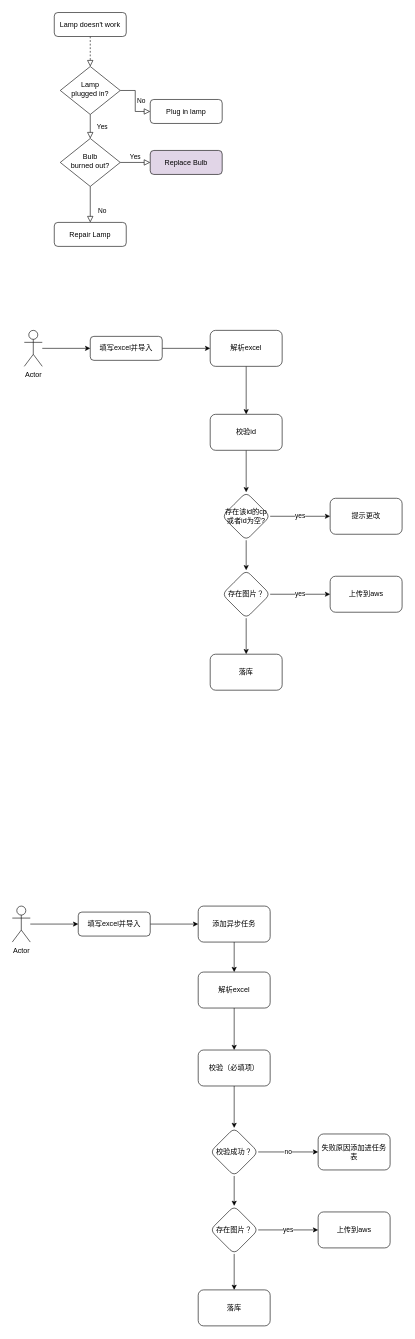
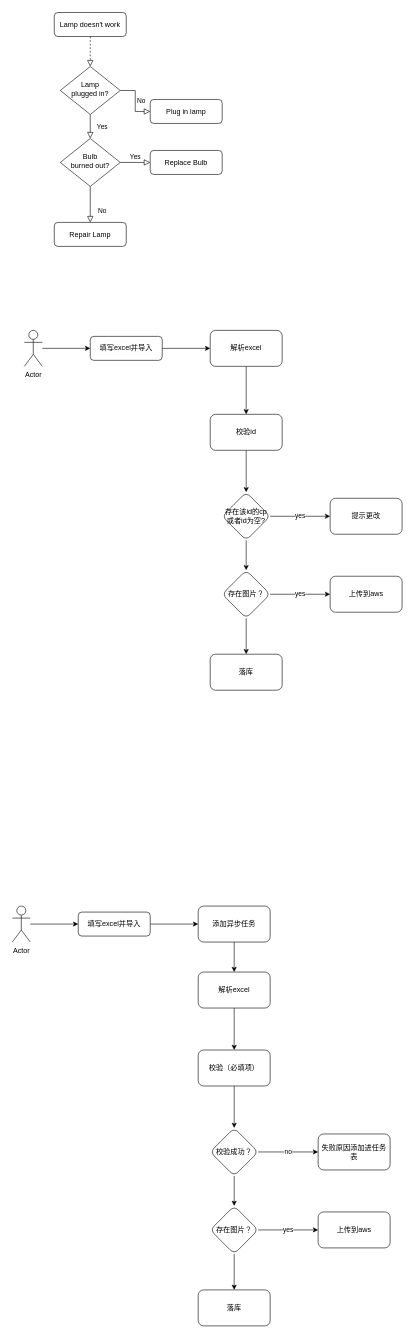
(186, 162) -> (186, 162)
